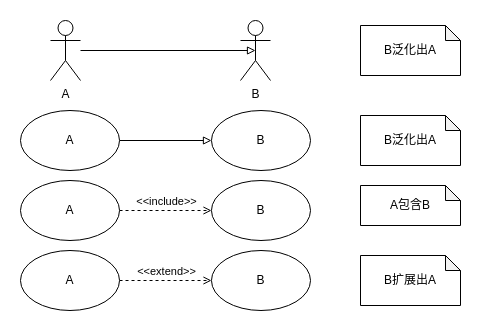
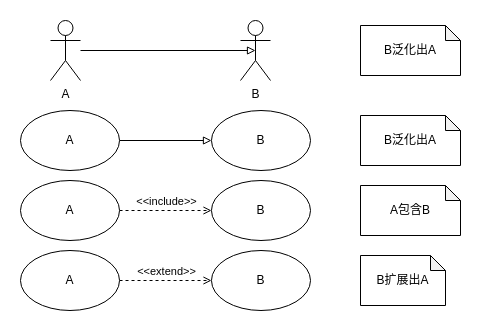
(411, 206) -> (411, 211)
(411, 281) -> (403, 281)
